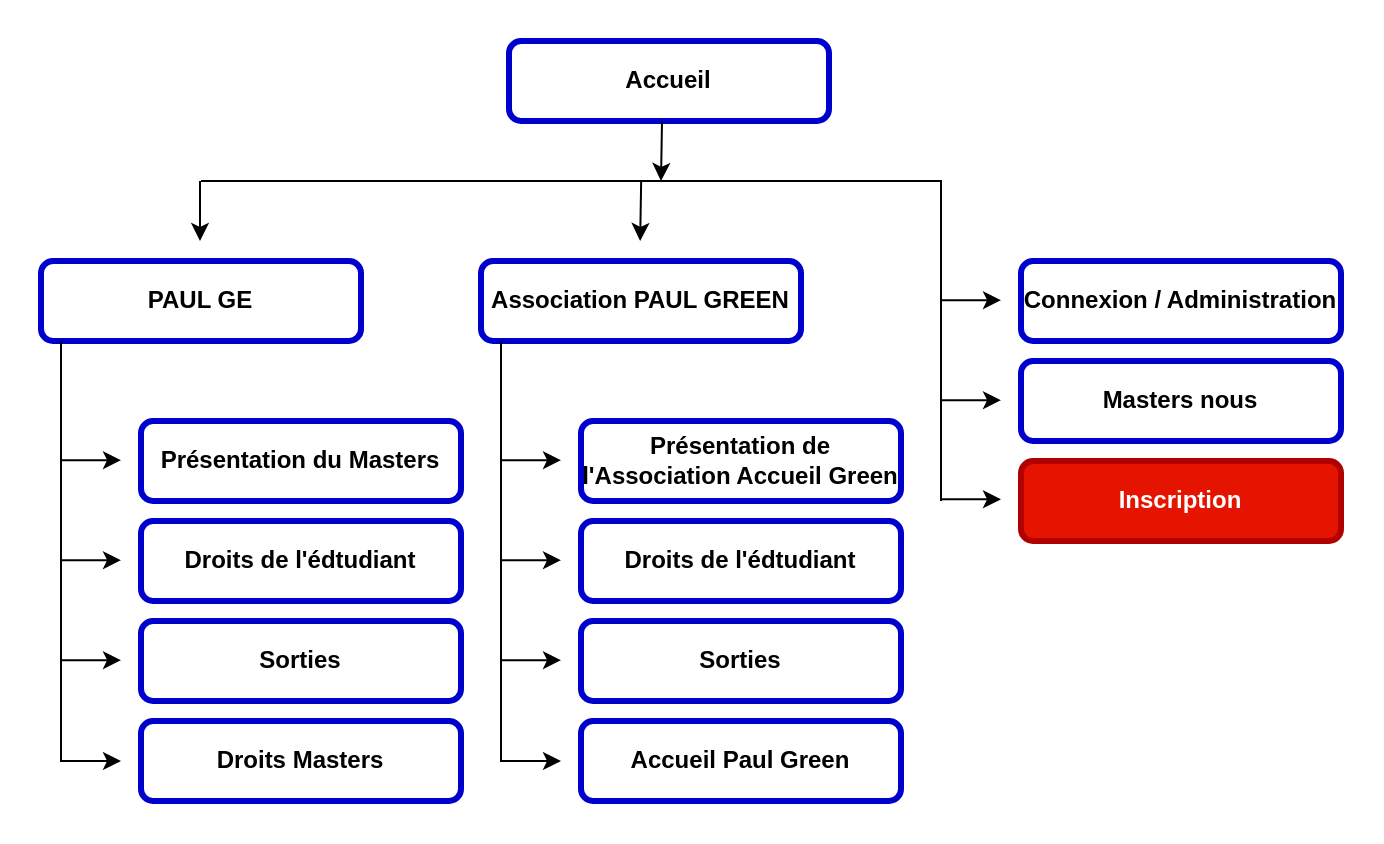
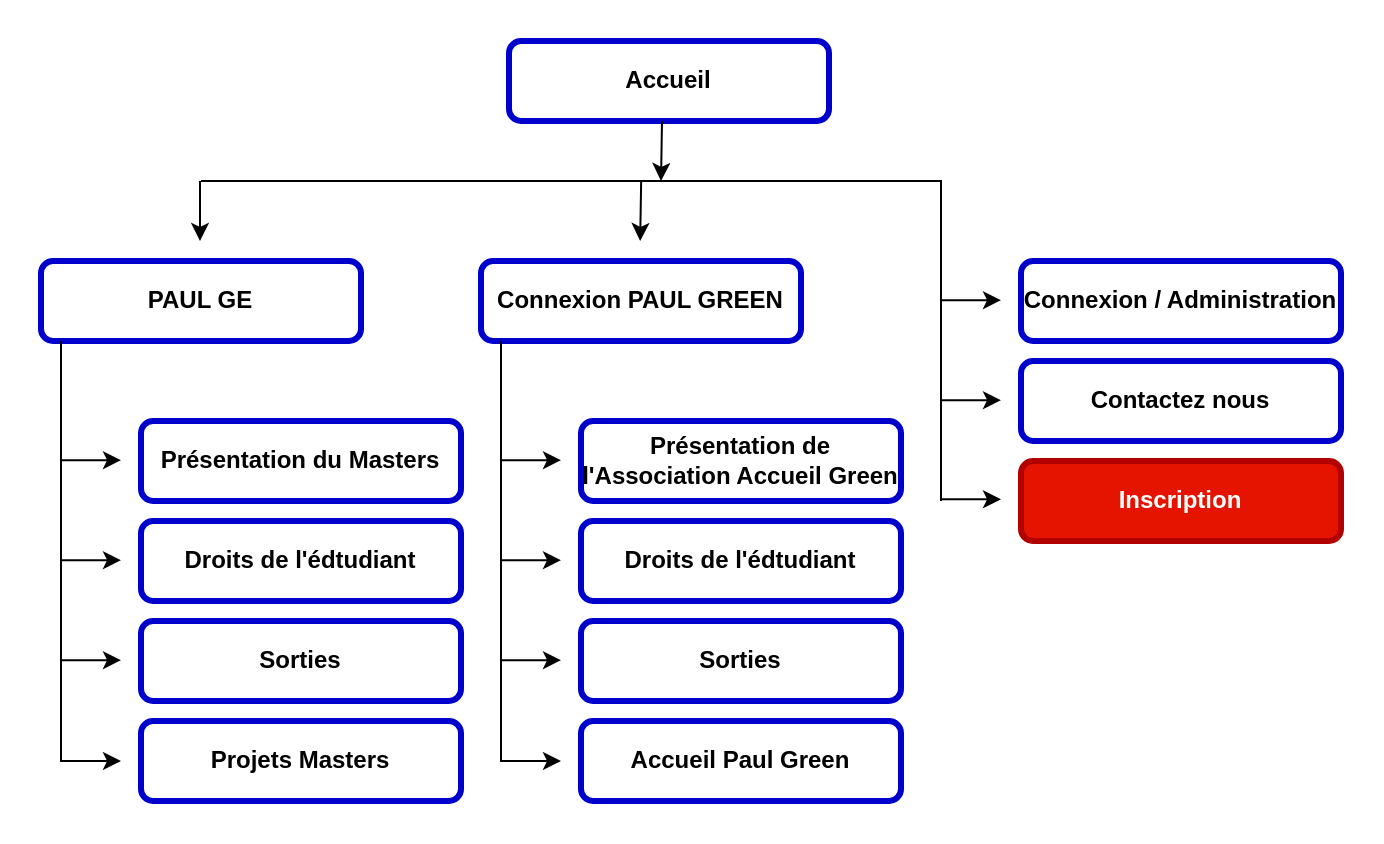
(641, 301) -> (641, 301)
(1181, 401) -> (1181, 401)
(301, 761) -> (301, 761)
